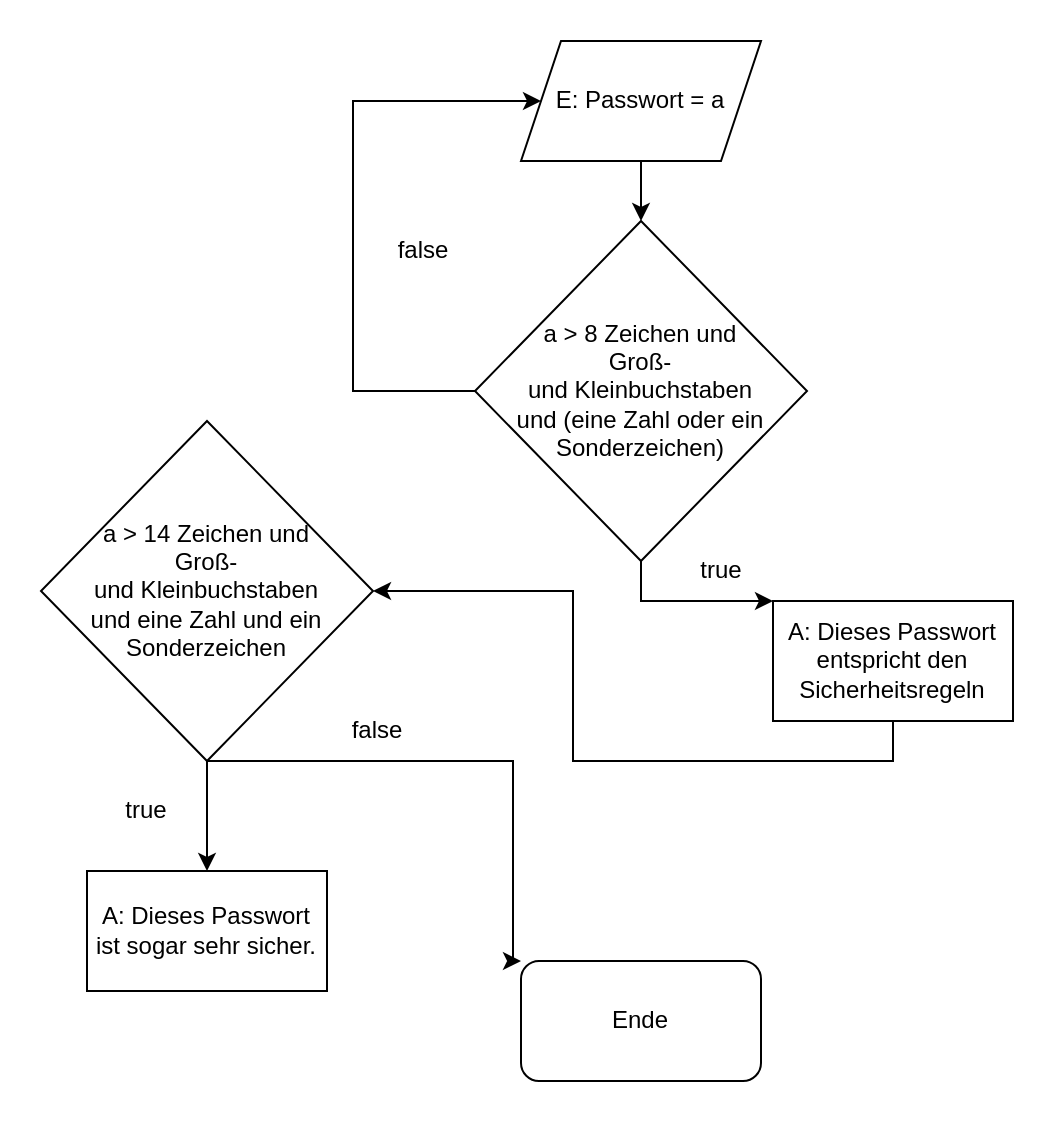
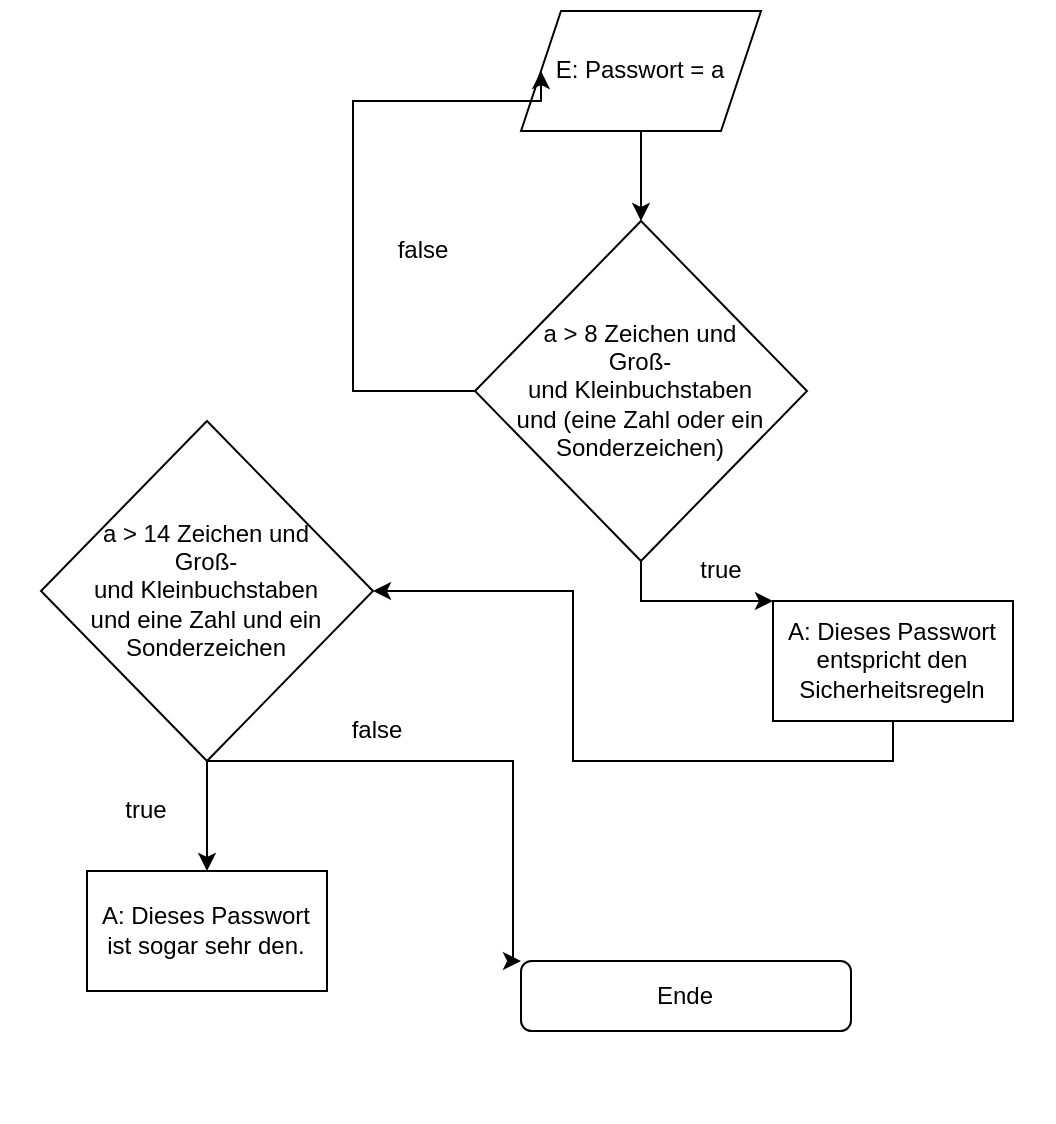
(641, 101) -> (641, 71)
(207, 931) -> (207, 931)
(641, 1021) -> (686, 996)
